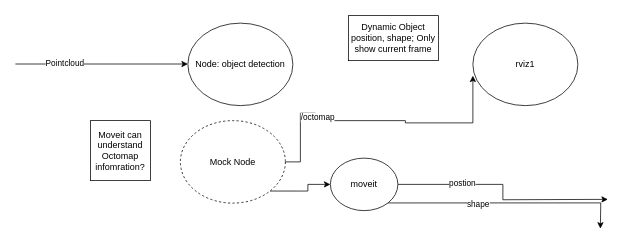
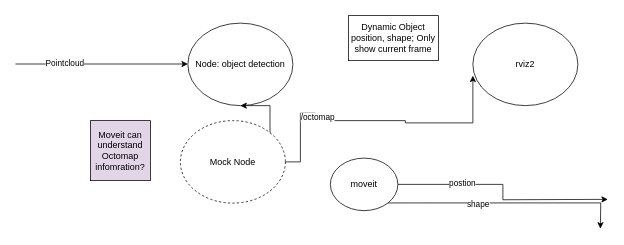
(525, 64) -> (525, 64)
(120, 150) -> (120, 150)
(312, 184) -> (259, 105)
